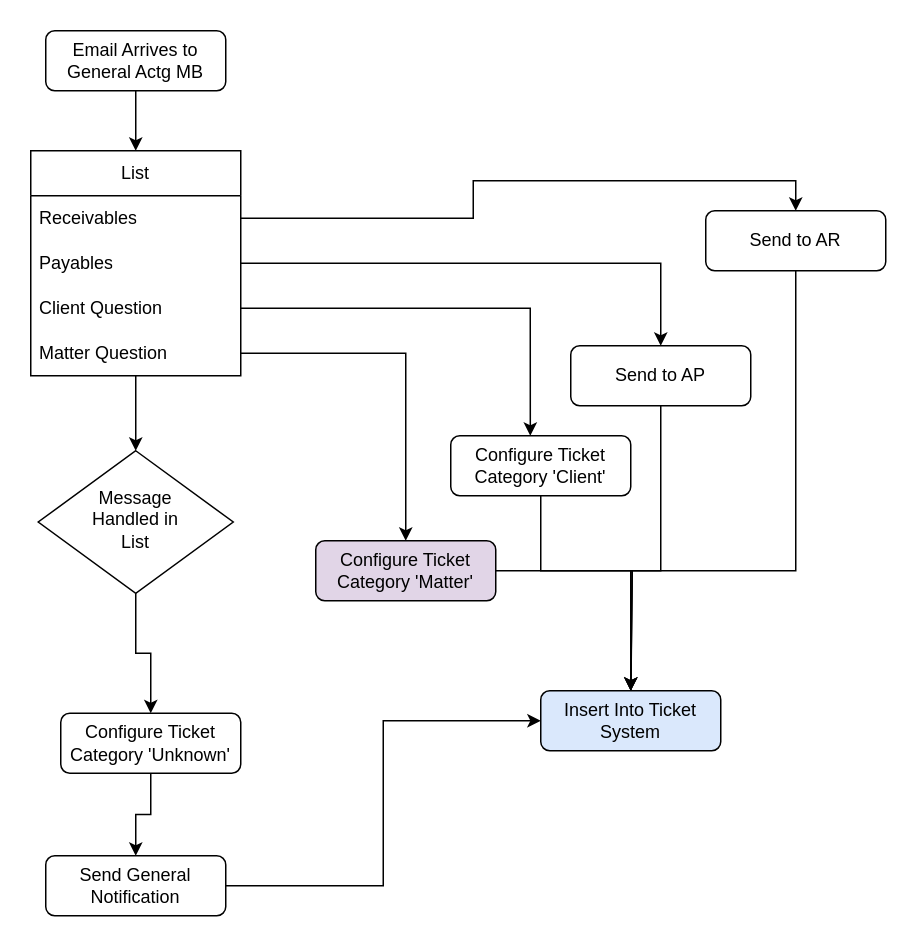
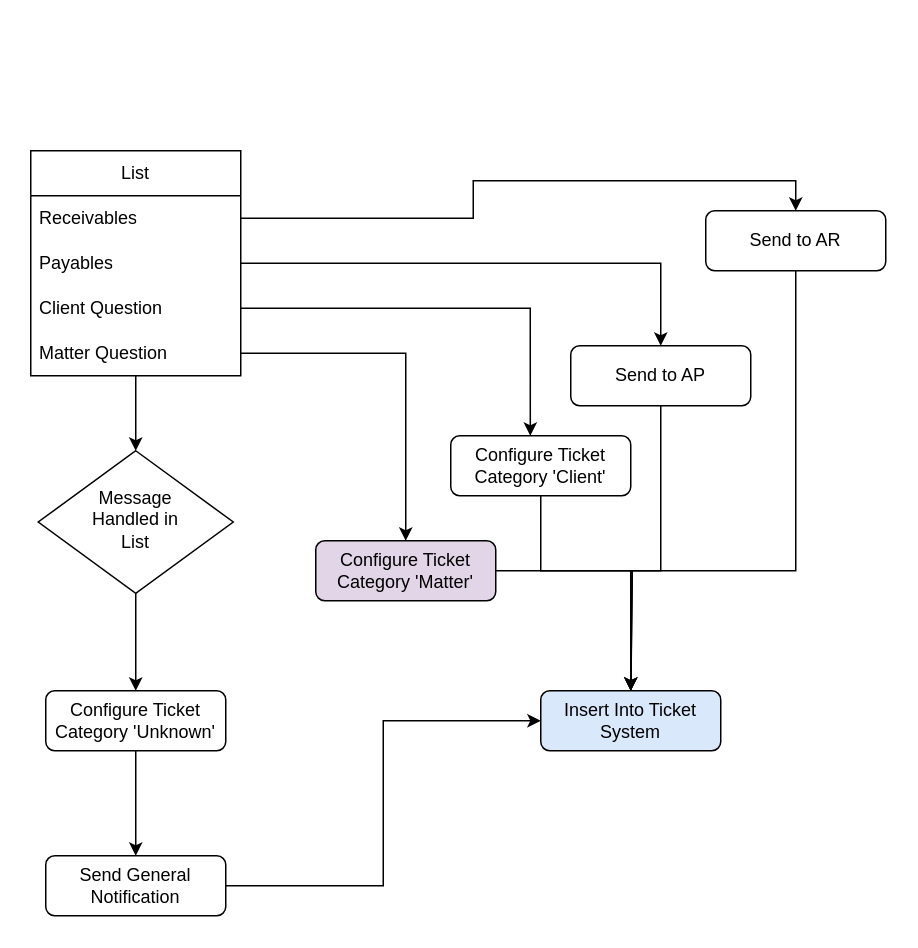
(136, 61) -> none
(136, 116) -> none
(151, 743) -> (136, 721)
